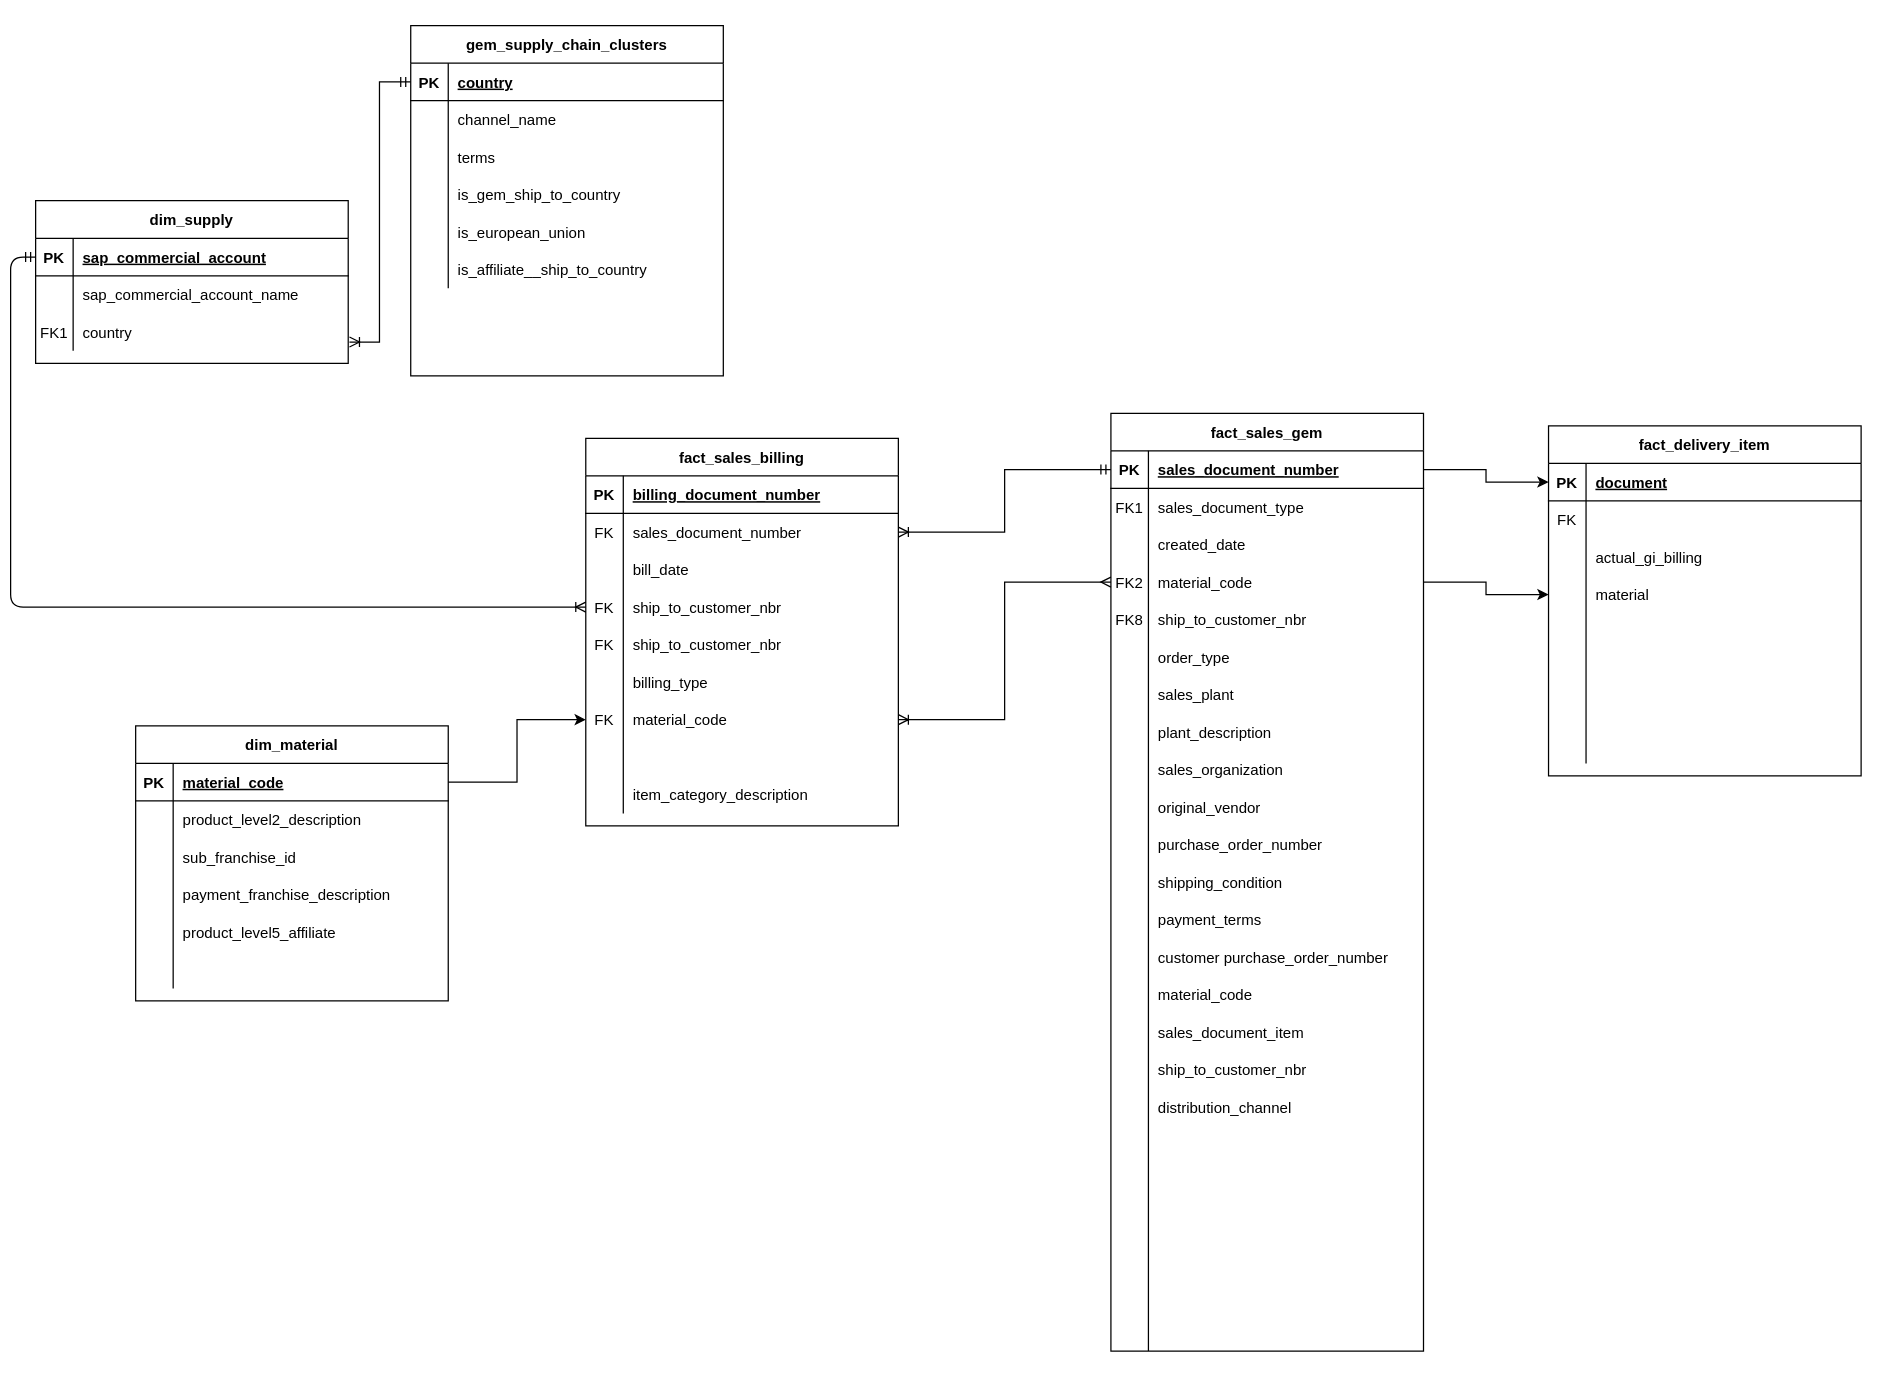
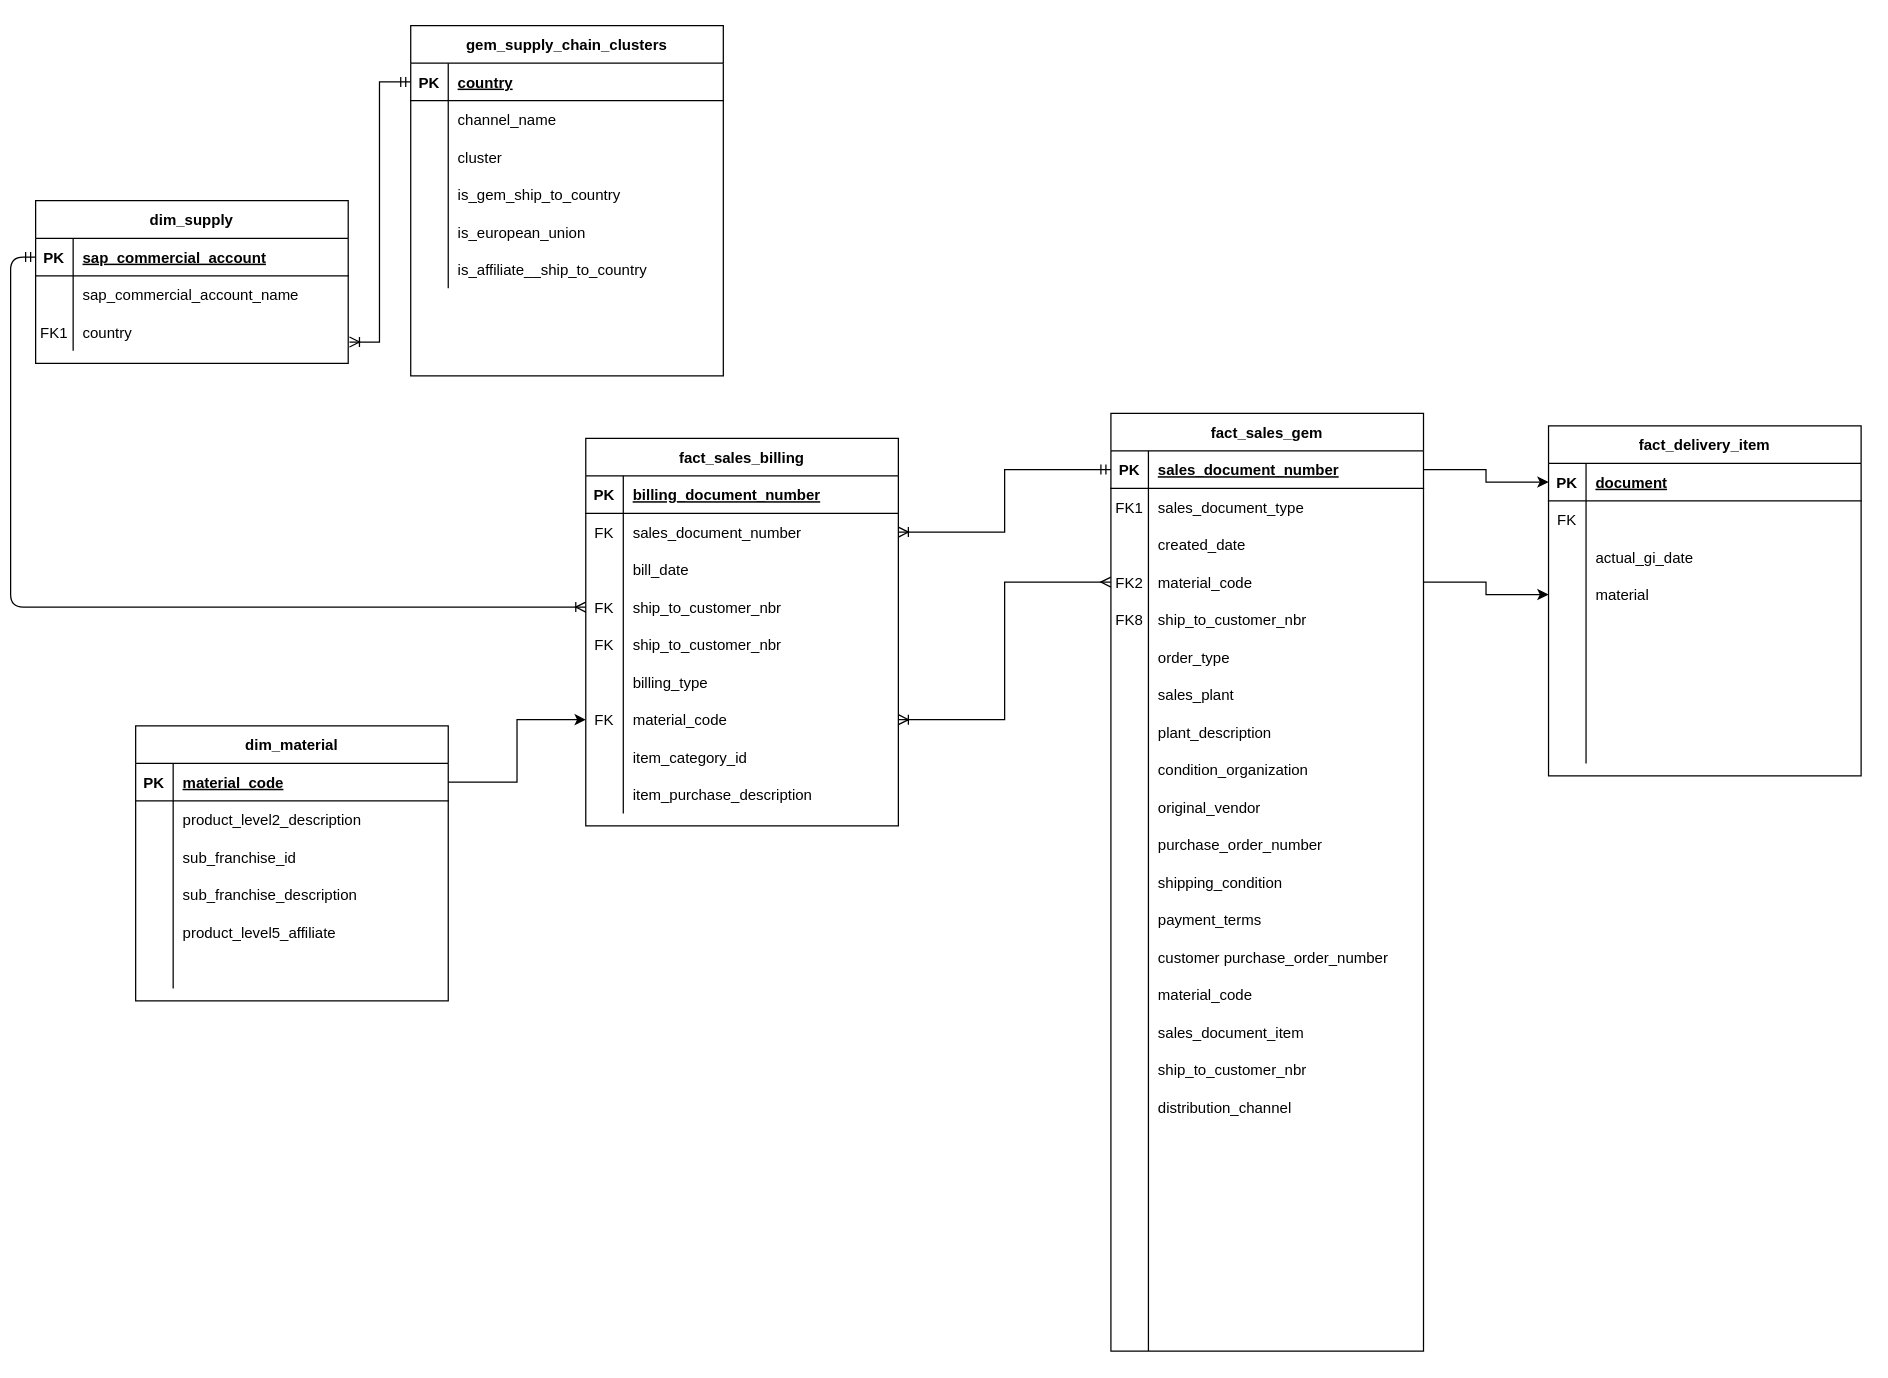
(479, 158) -> (485, 158)
(1655, 558) -> (1650, 558)
none -> (761, 757)
(1227, 770) -> (1242, 770)
(732, 795) -> (732, 795)
(298, 895) -> (282, 895)
